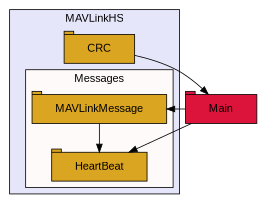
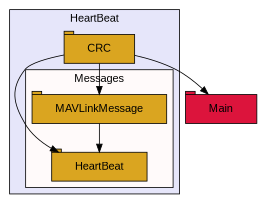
(95, 19) -> (95, 19)
(180, 109) -> (99, 75)
(164, 136) -> (15, 93)
